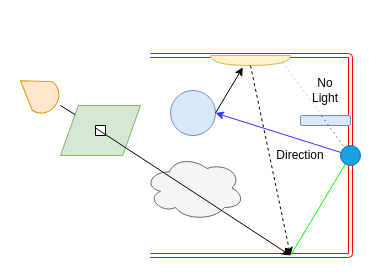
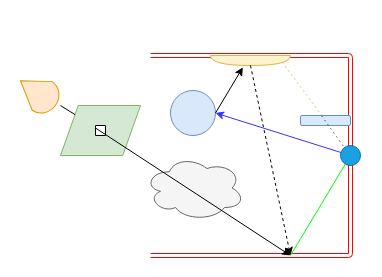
(326, 91) -> none
(301, 156) -> none
